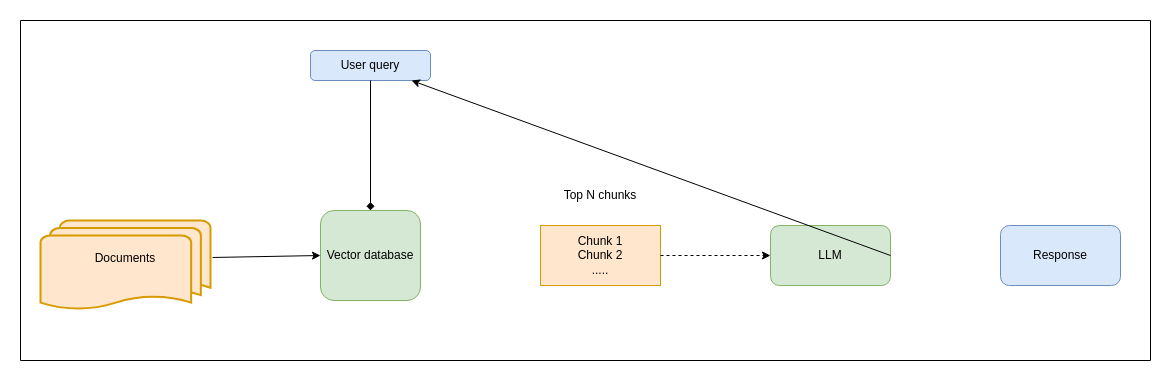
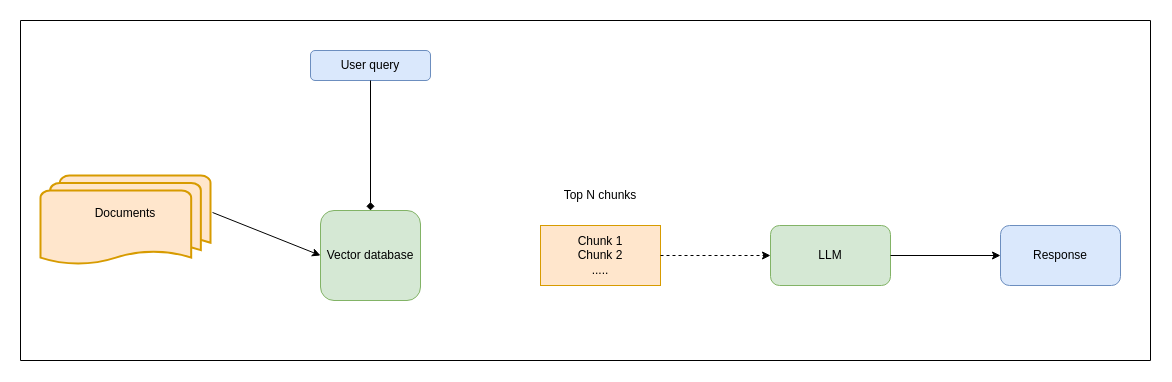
(654, 169) -> (942, 256)
(126, 266) -> (126, 221)
